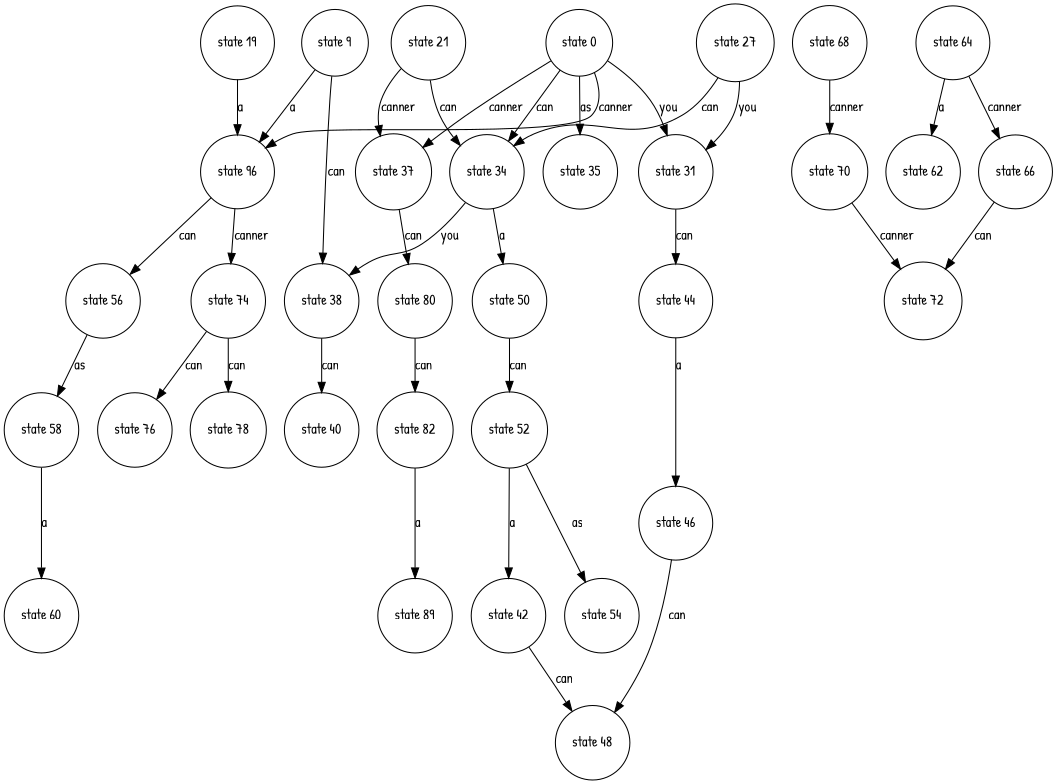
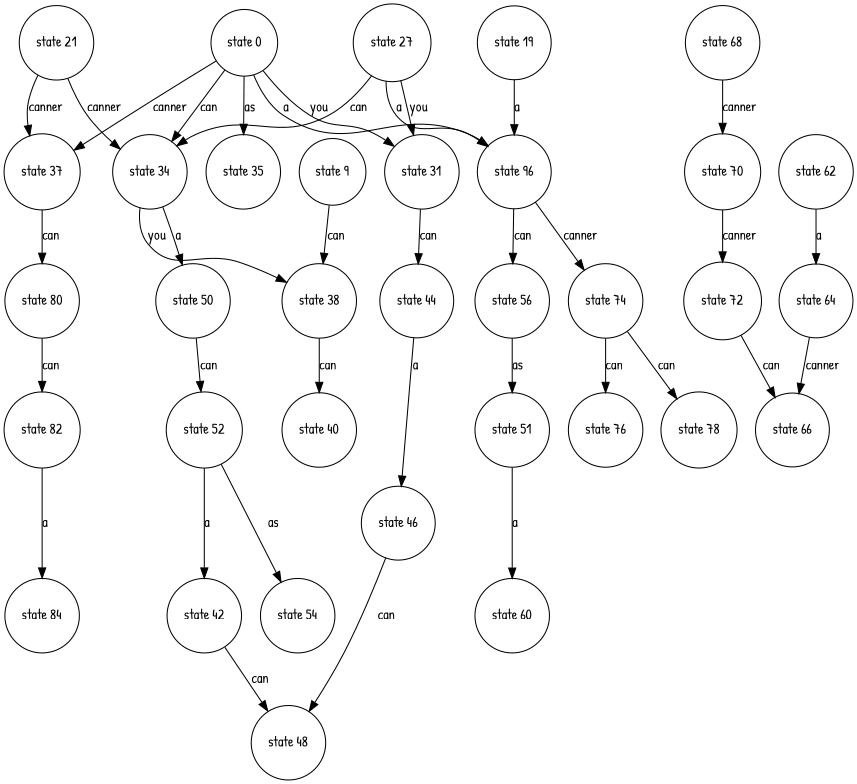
(290, 102) -> (400, 119)
(939, 102) -> (816, 231)
(448, 108) -> (105, 108)
(616, 108) -> (286, 108)
(973, 231) -> (756, 362)
(41, 430) -> (512, 430)
(415, 616) -> (42, 616)
